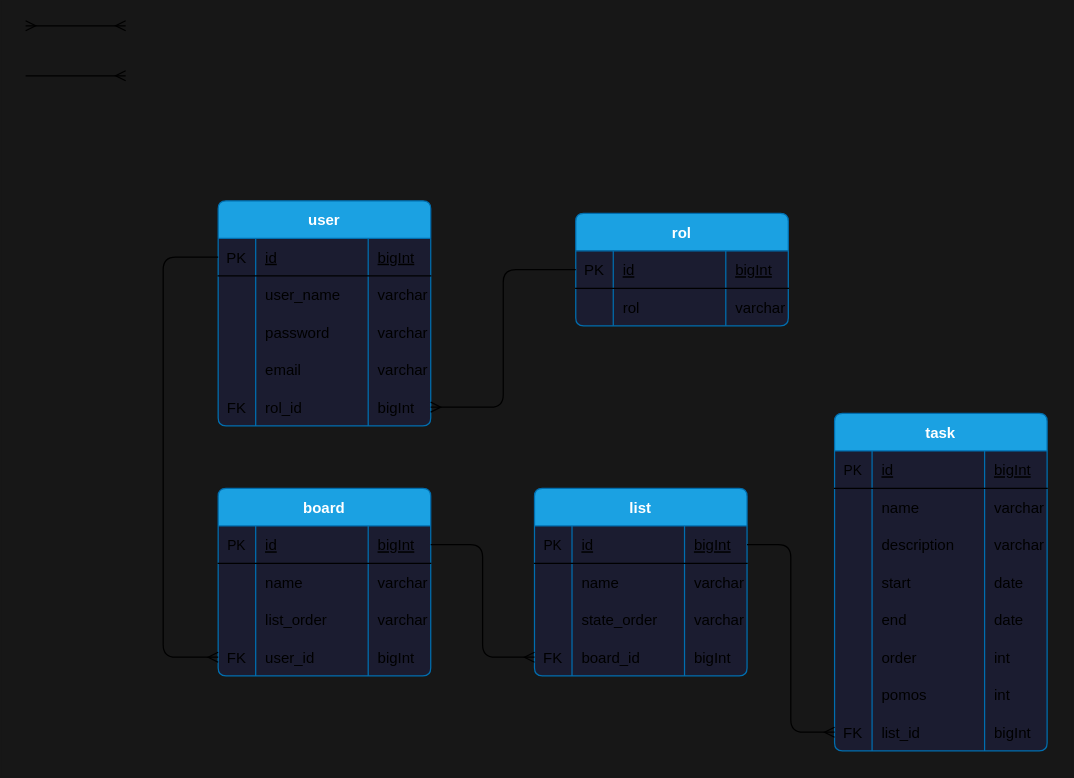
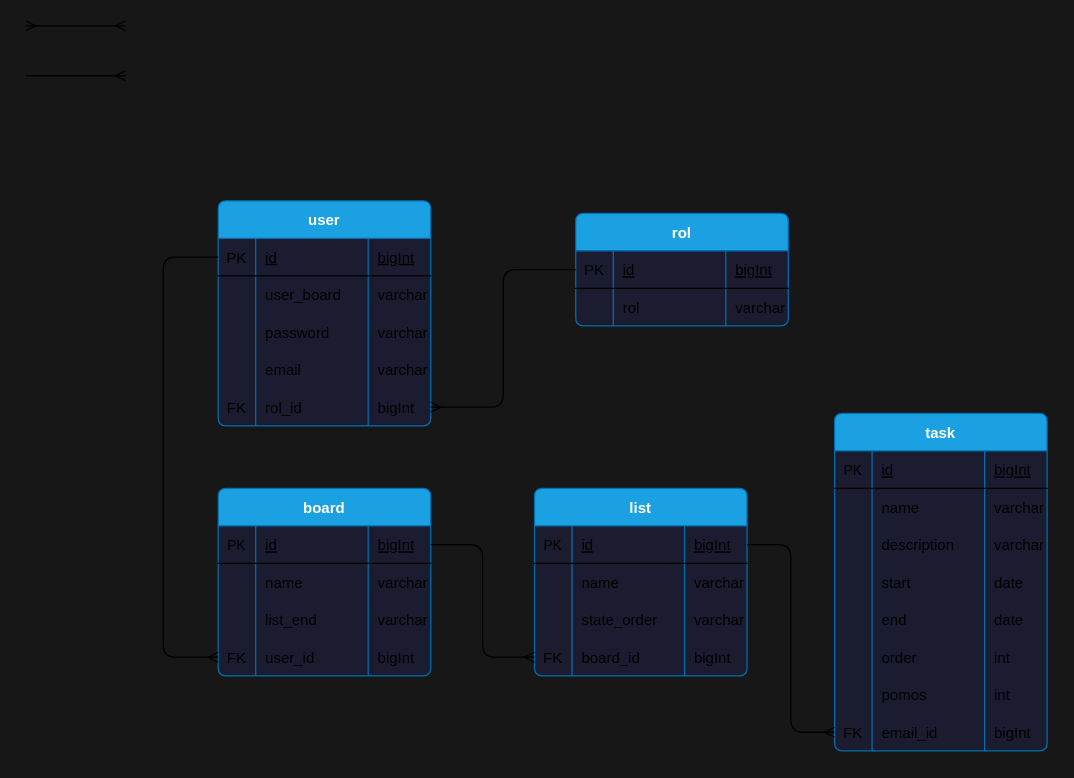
(303, 295) -> (307, 295)
(303, 620) -> (295, 620)
(905, 733) -> (909, 733)
